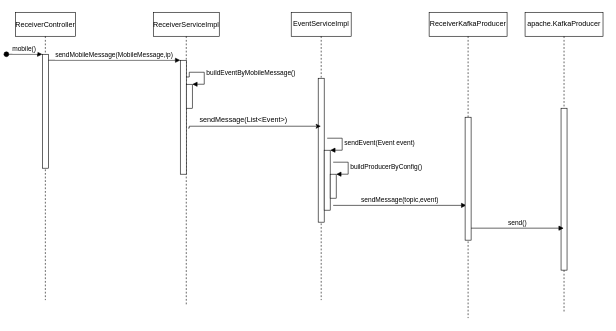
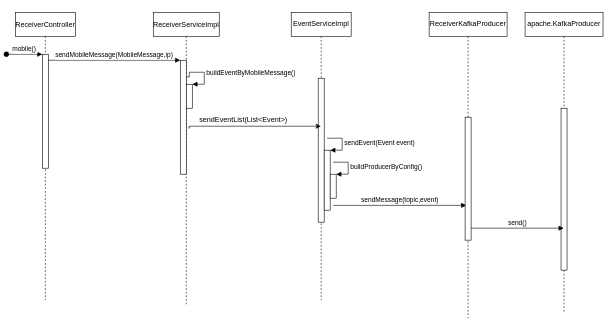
(244, 120) -> (244, 120)
